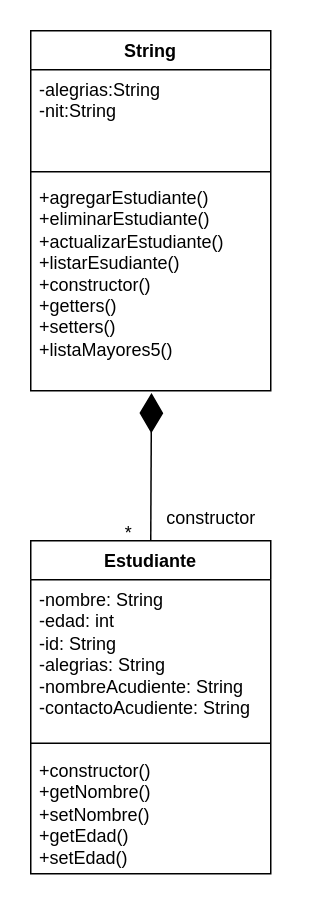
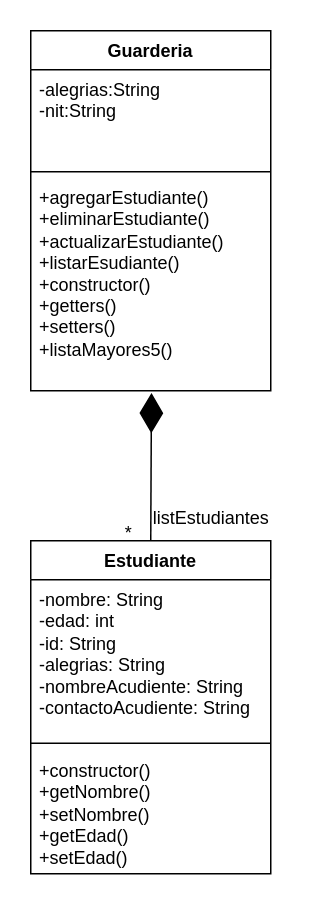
(151, 52) -> (151, 52)
(212, 518) -> (212, 518)
